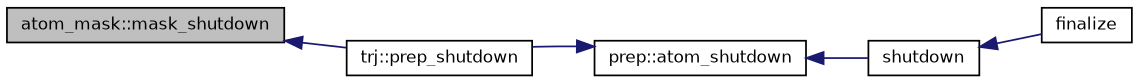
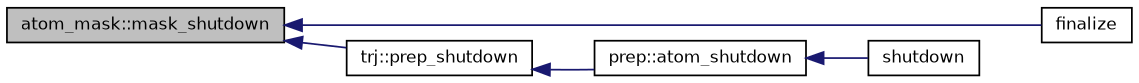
(1019, 39) -> (672, 25)
(555, 46) -> (572, 70)
